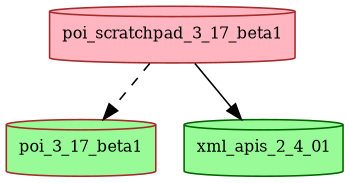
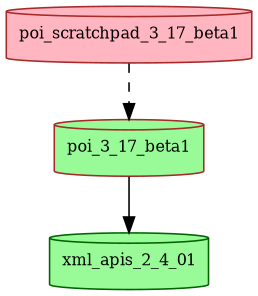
(213, 85) -> (129, 197)
